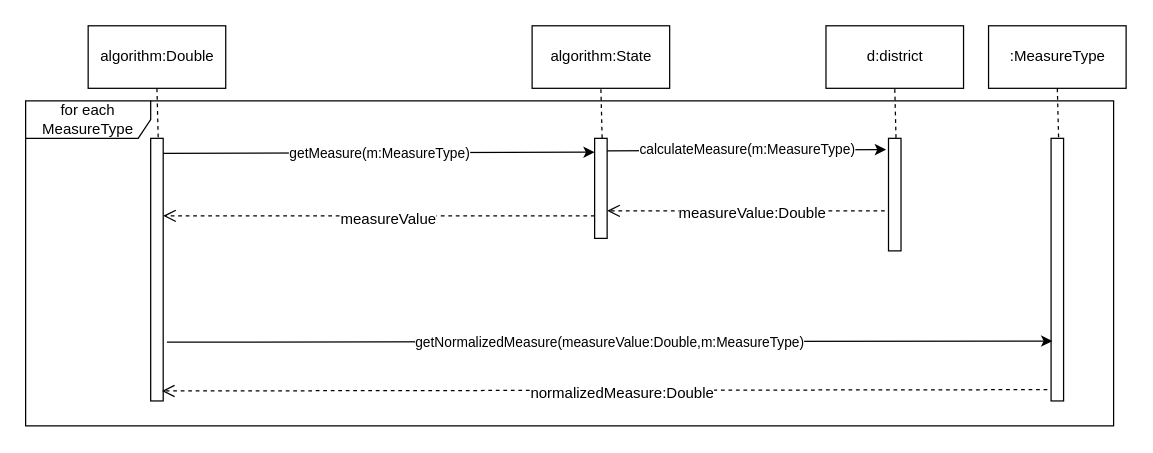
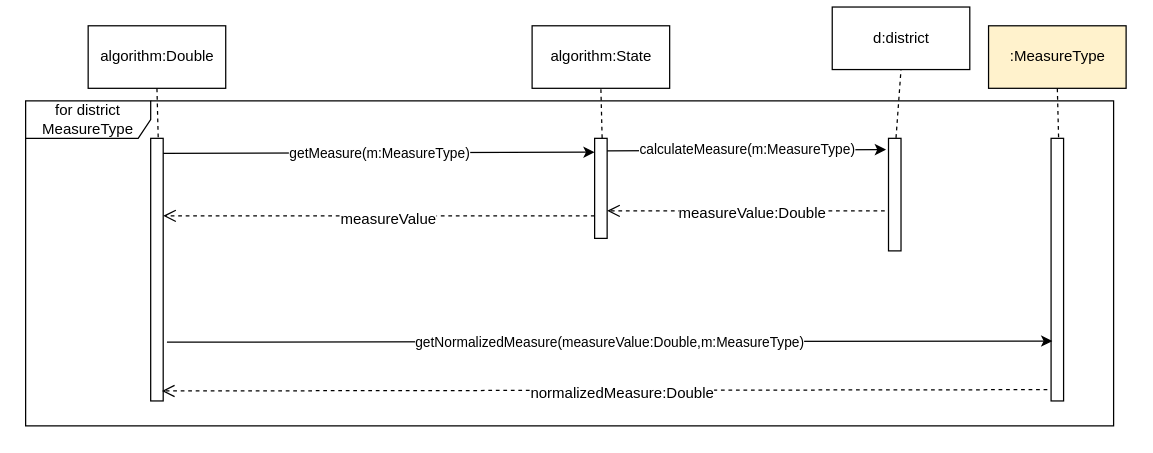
(894, 57) -> (901, 38)
(1057, 57) -> (1057, 57)
(88, 119) -> (88, 119)
